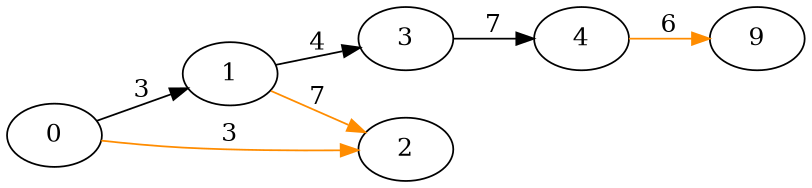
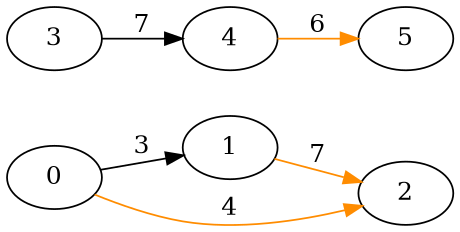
(757, 39) -> (406, 39)
(309, 58) -> none
(230, 134) -> (230, 208)
